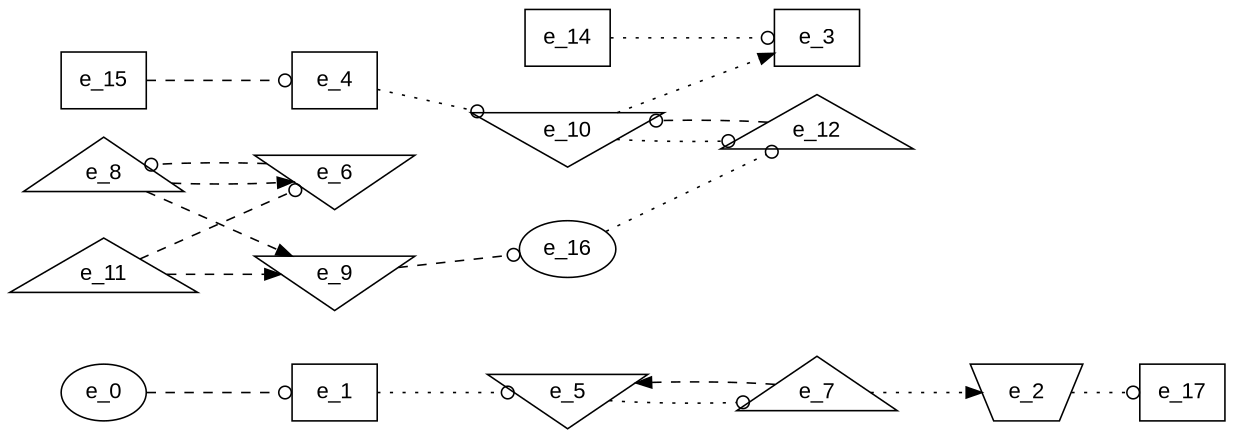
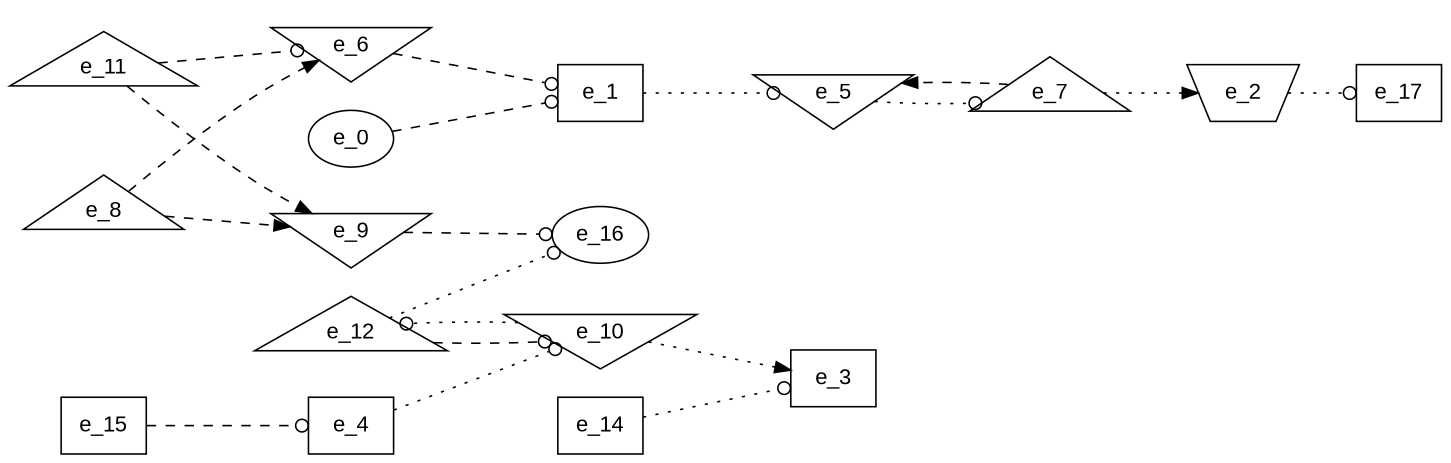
(212, 163) -> (469, 68)
(686, 193) -> (469, 287)
